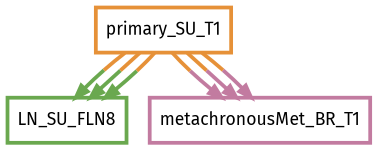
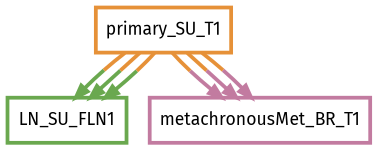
(67, 120) -> (67, 120)
